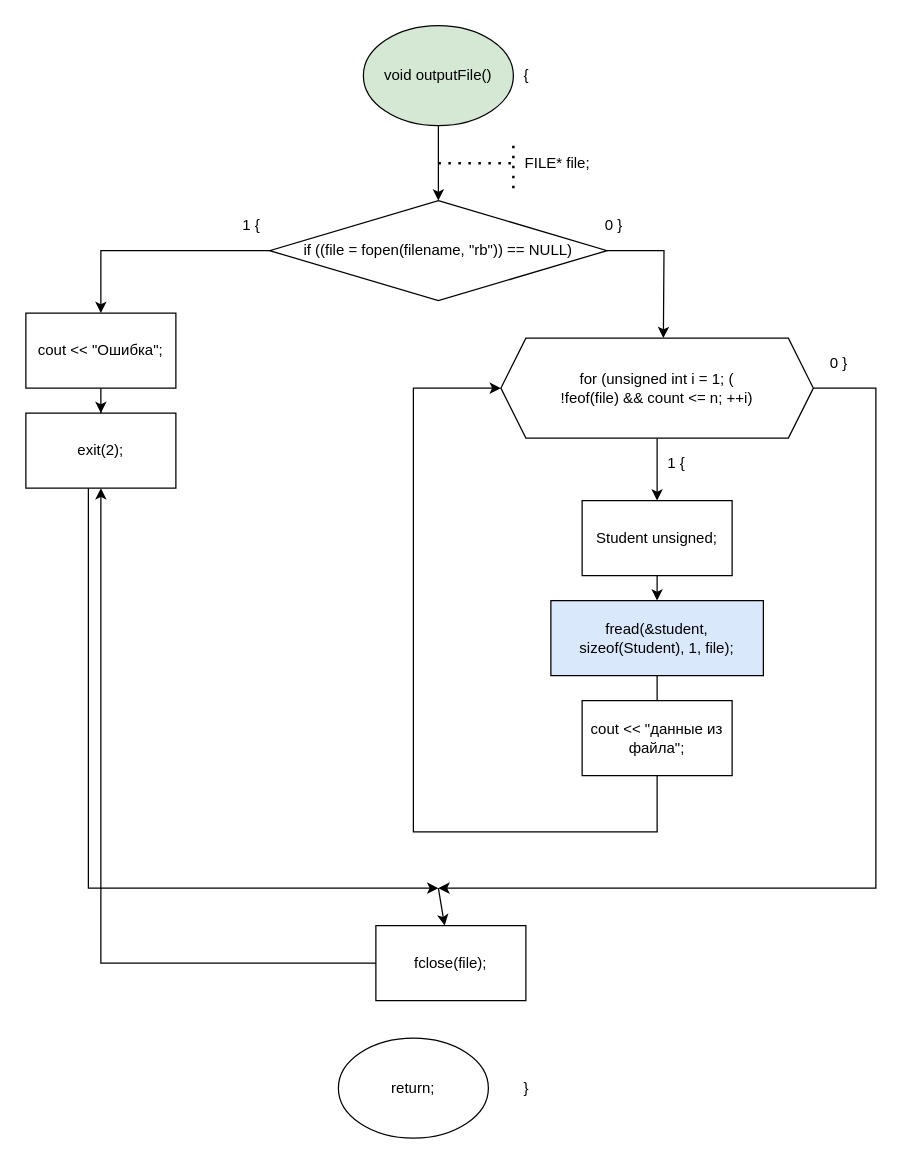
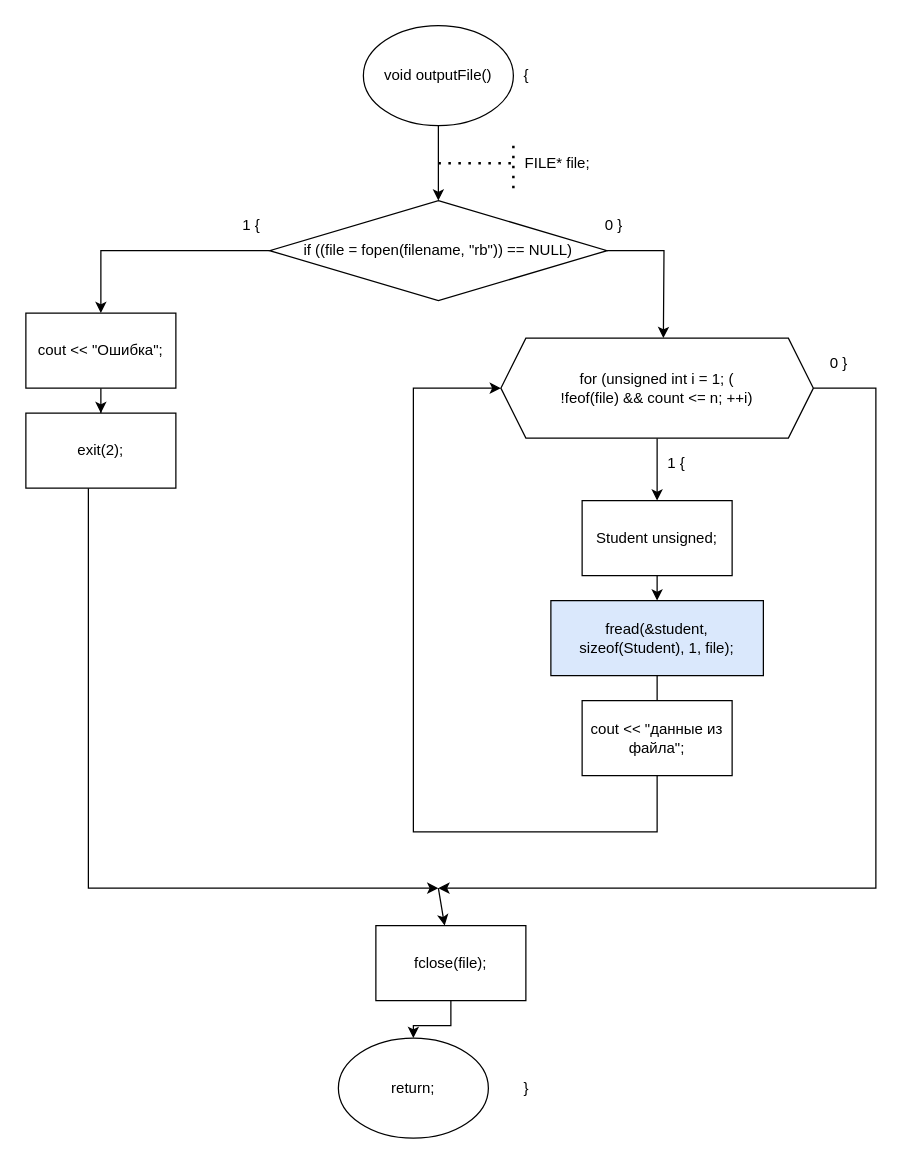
(438, 76) -> (438, 76)
(101, 867) -> (443, 1026)
